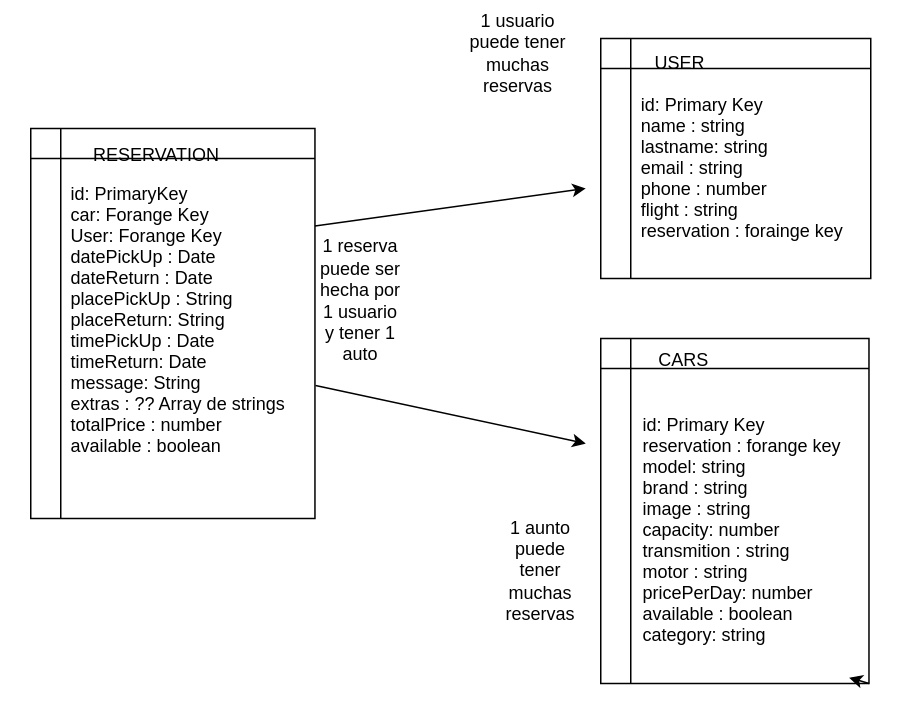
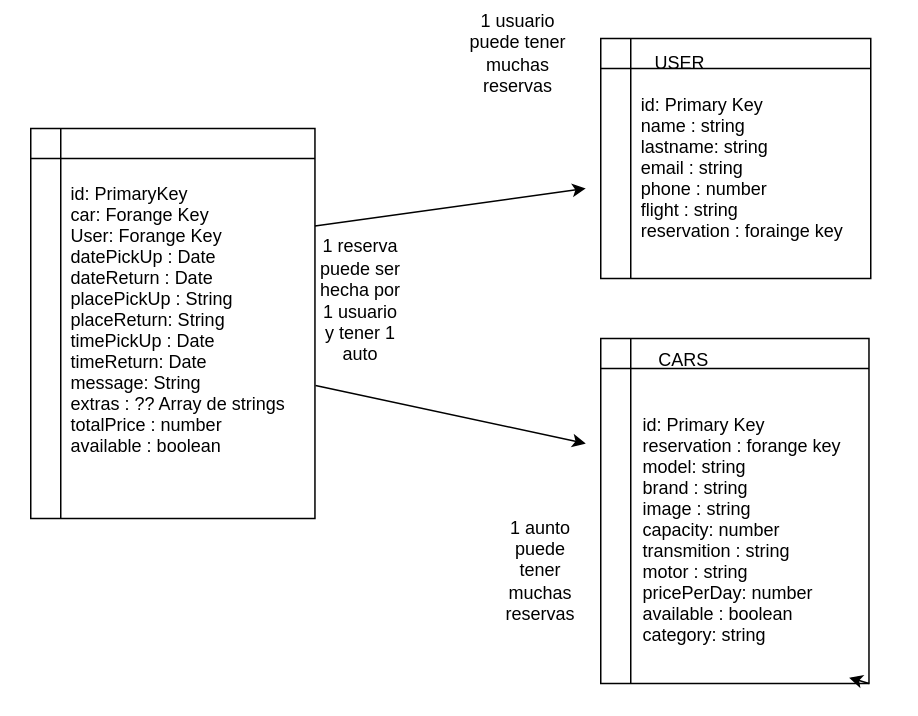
(157, 155) -> none
